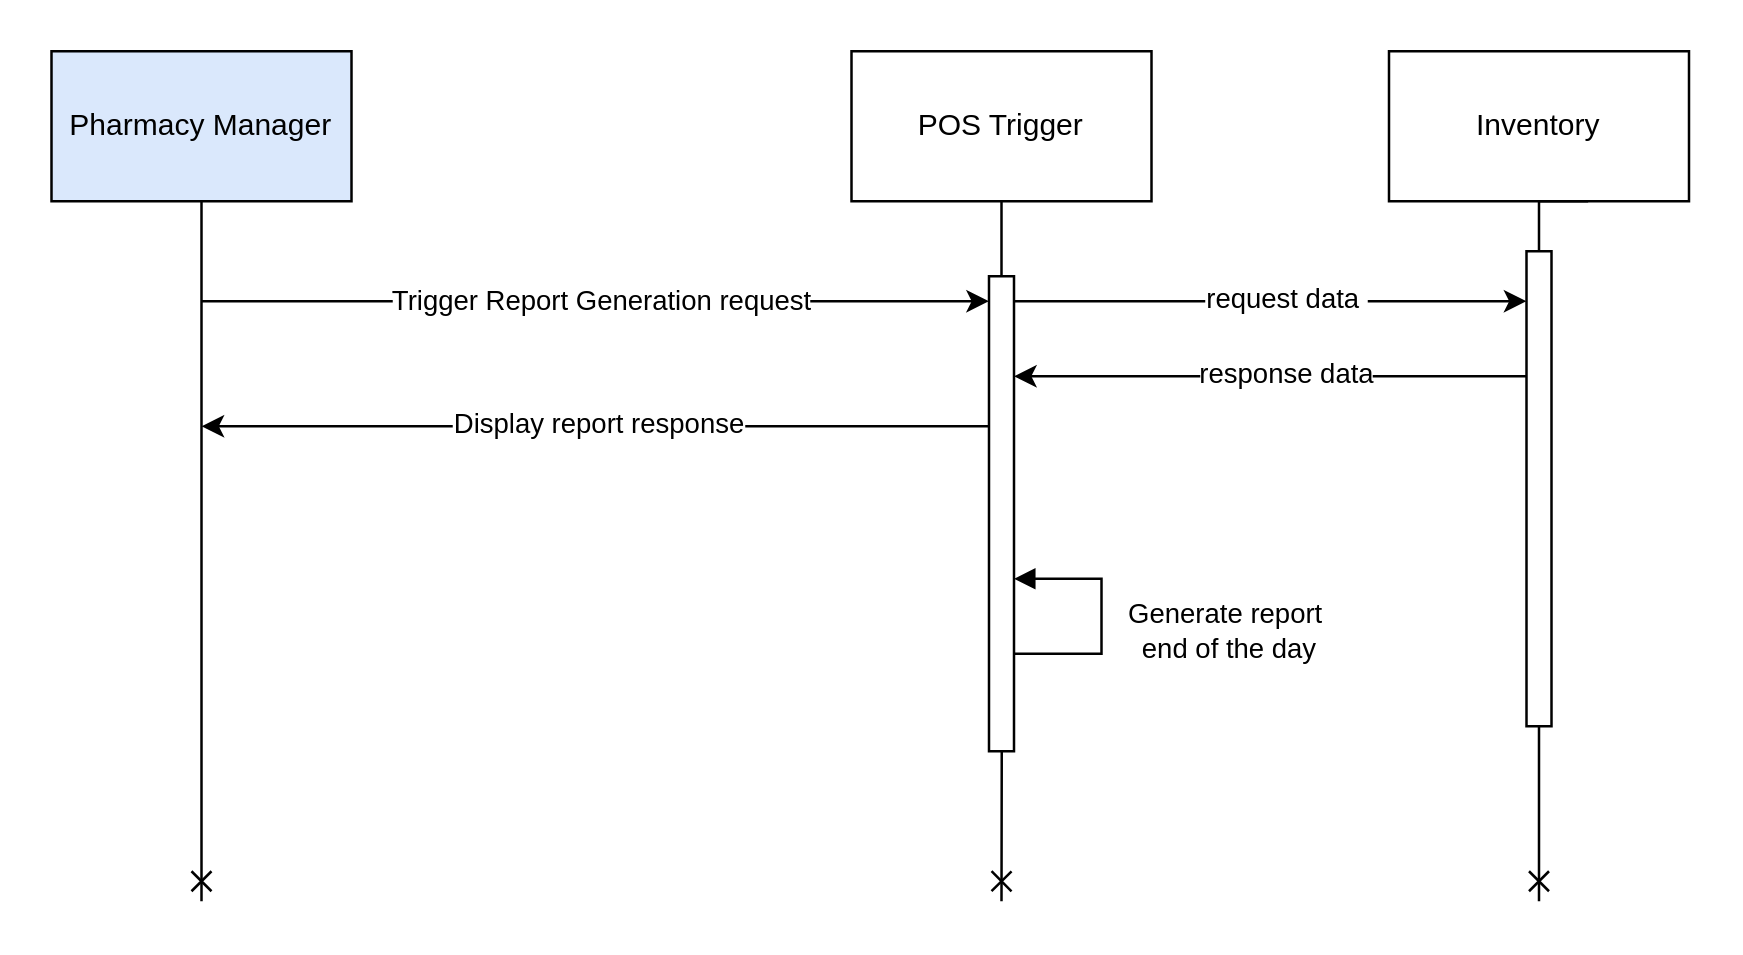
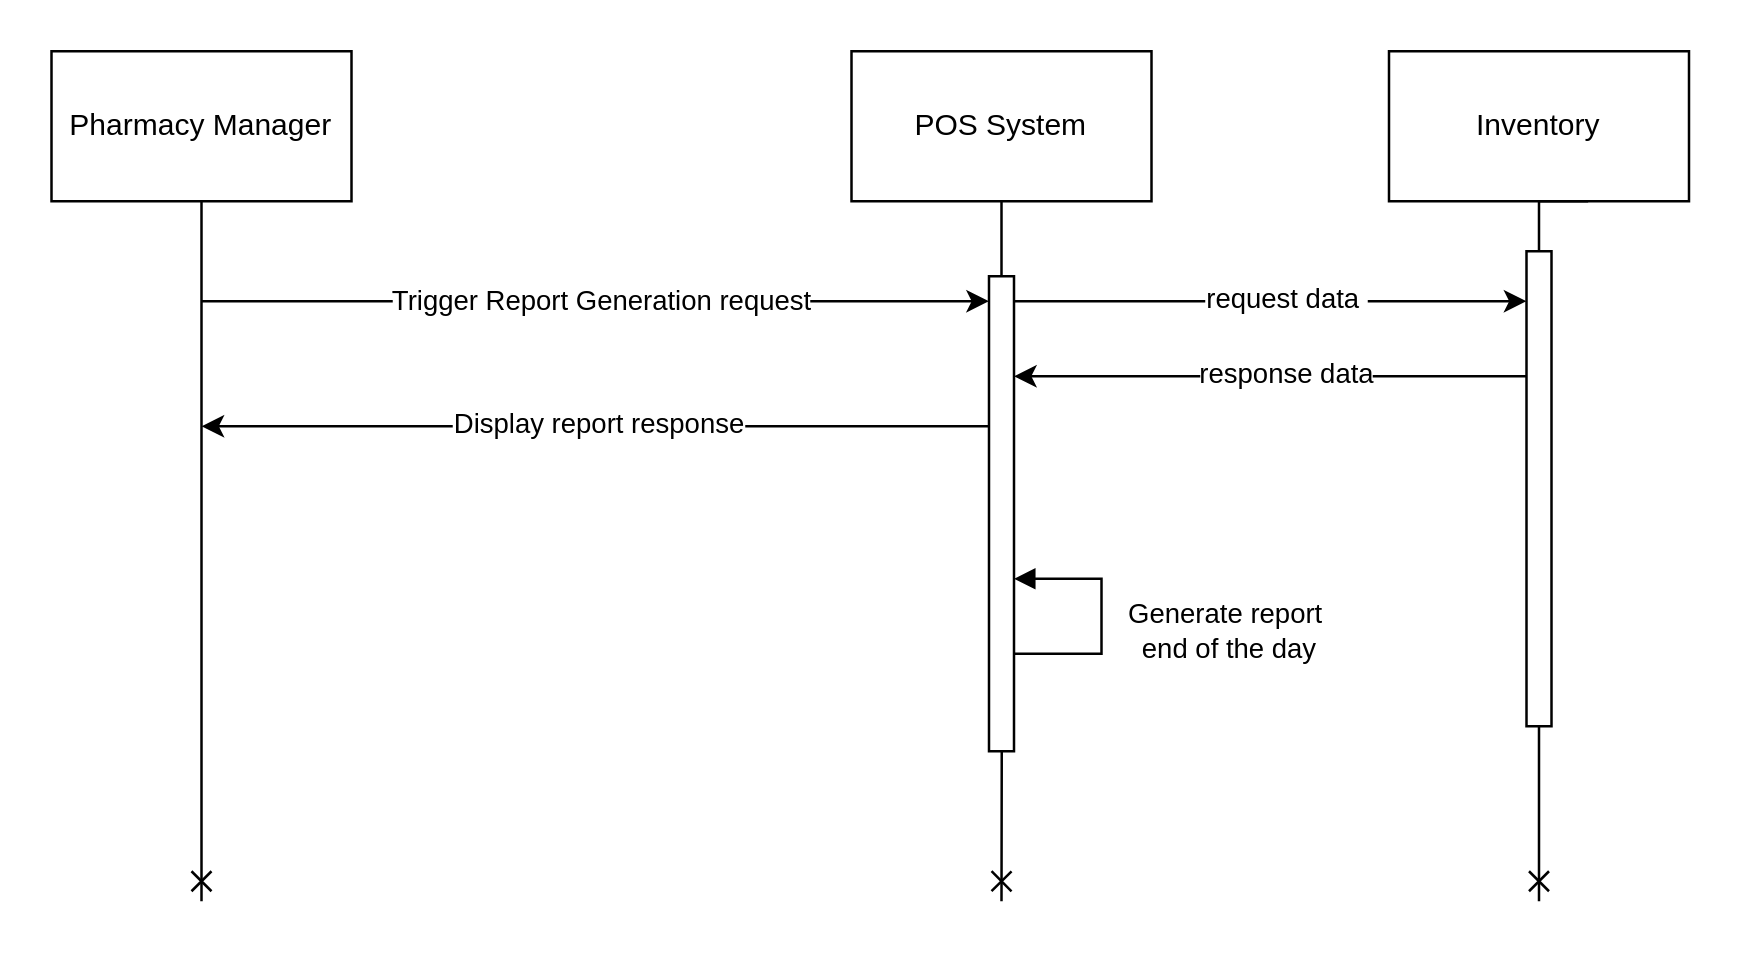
(201, 126) -> (201, 126)
(1001, 126) -> (1001, 126)
